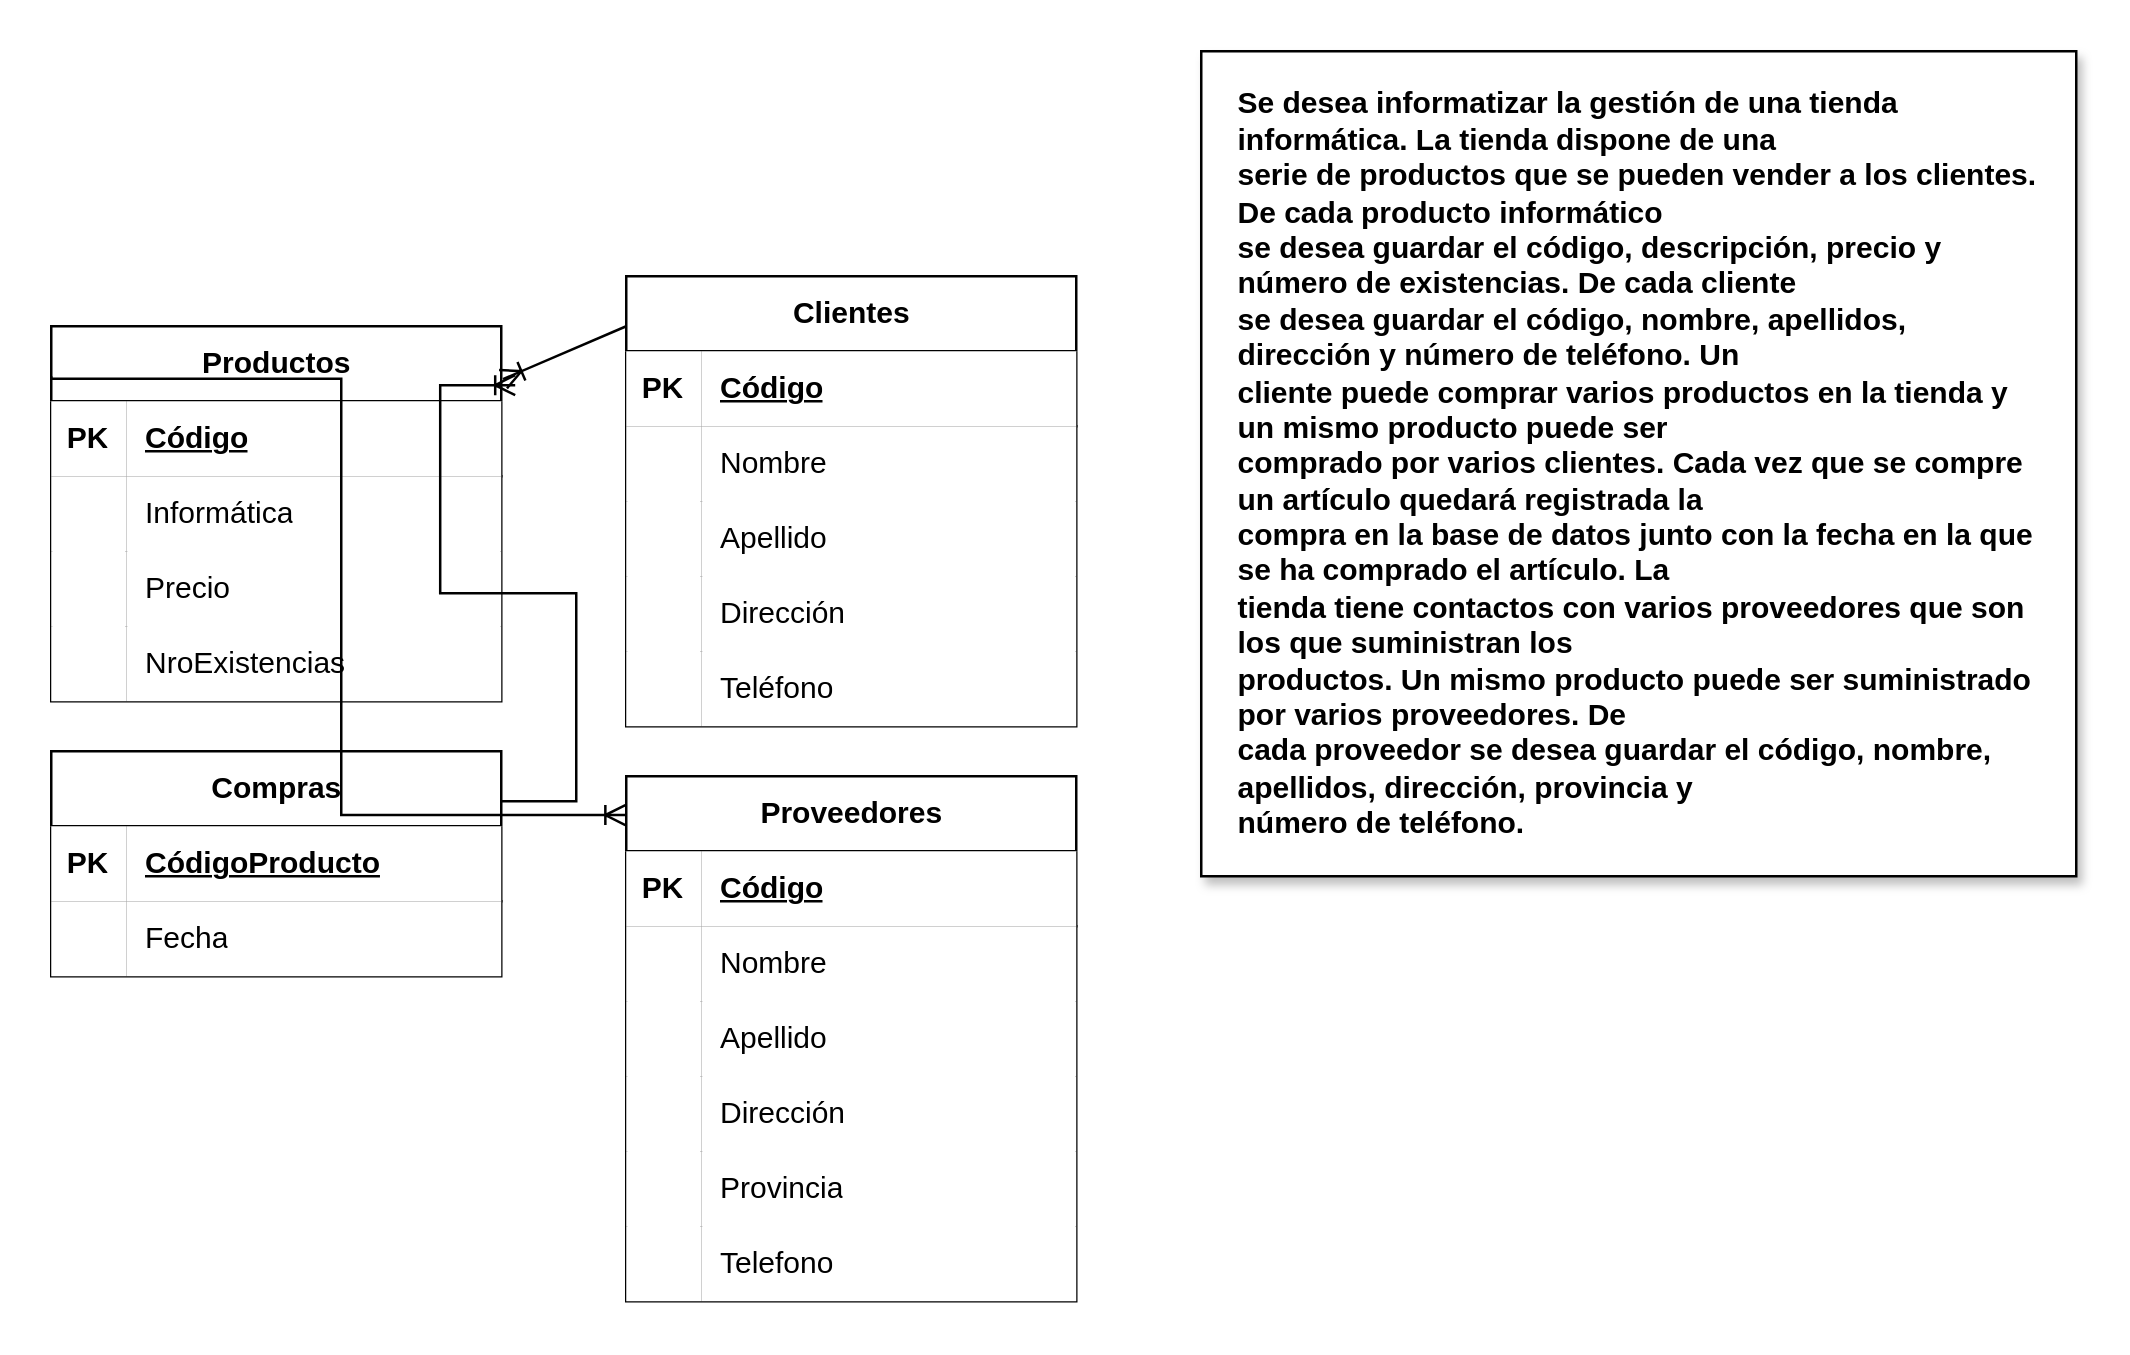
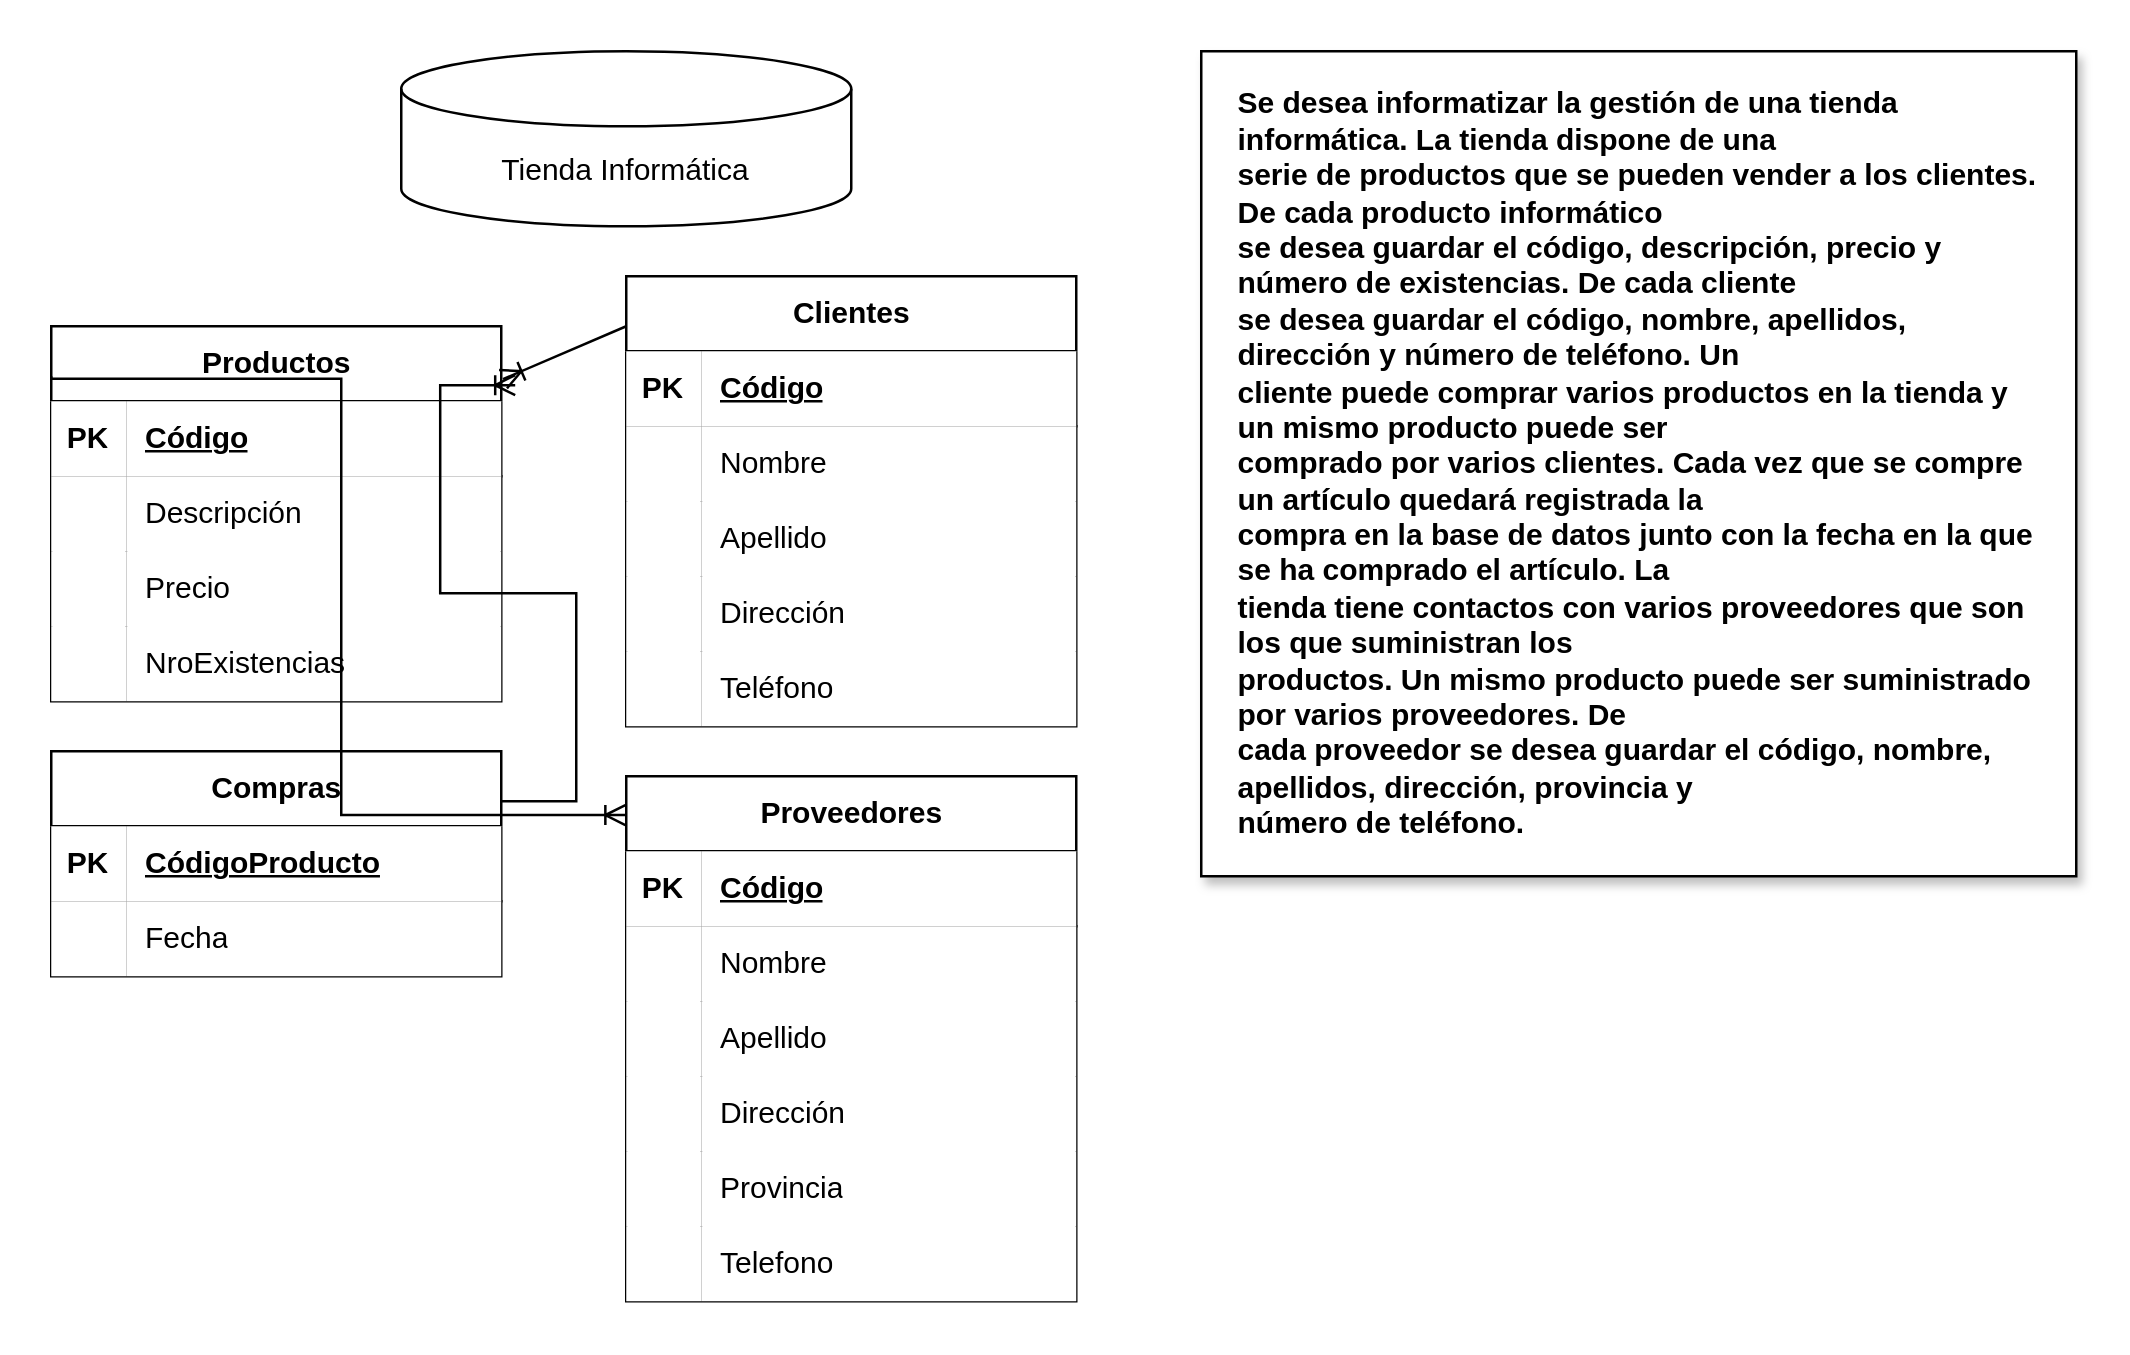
none -> (626, 139)
(235, 514) -> (231, 514)
